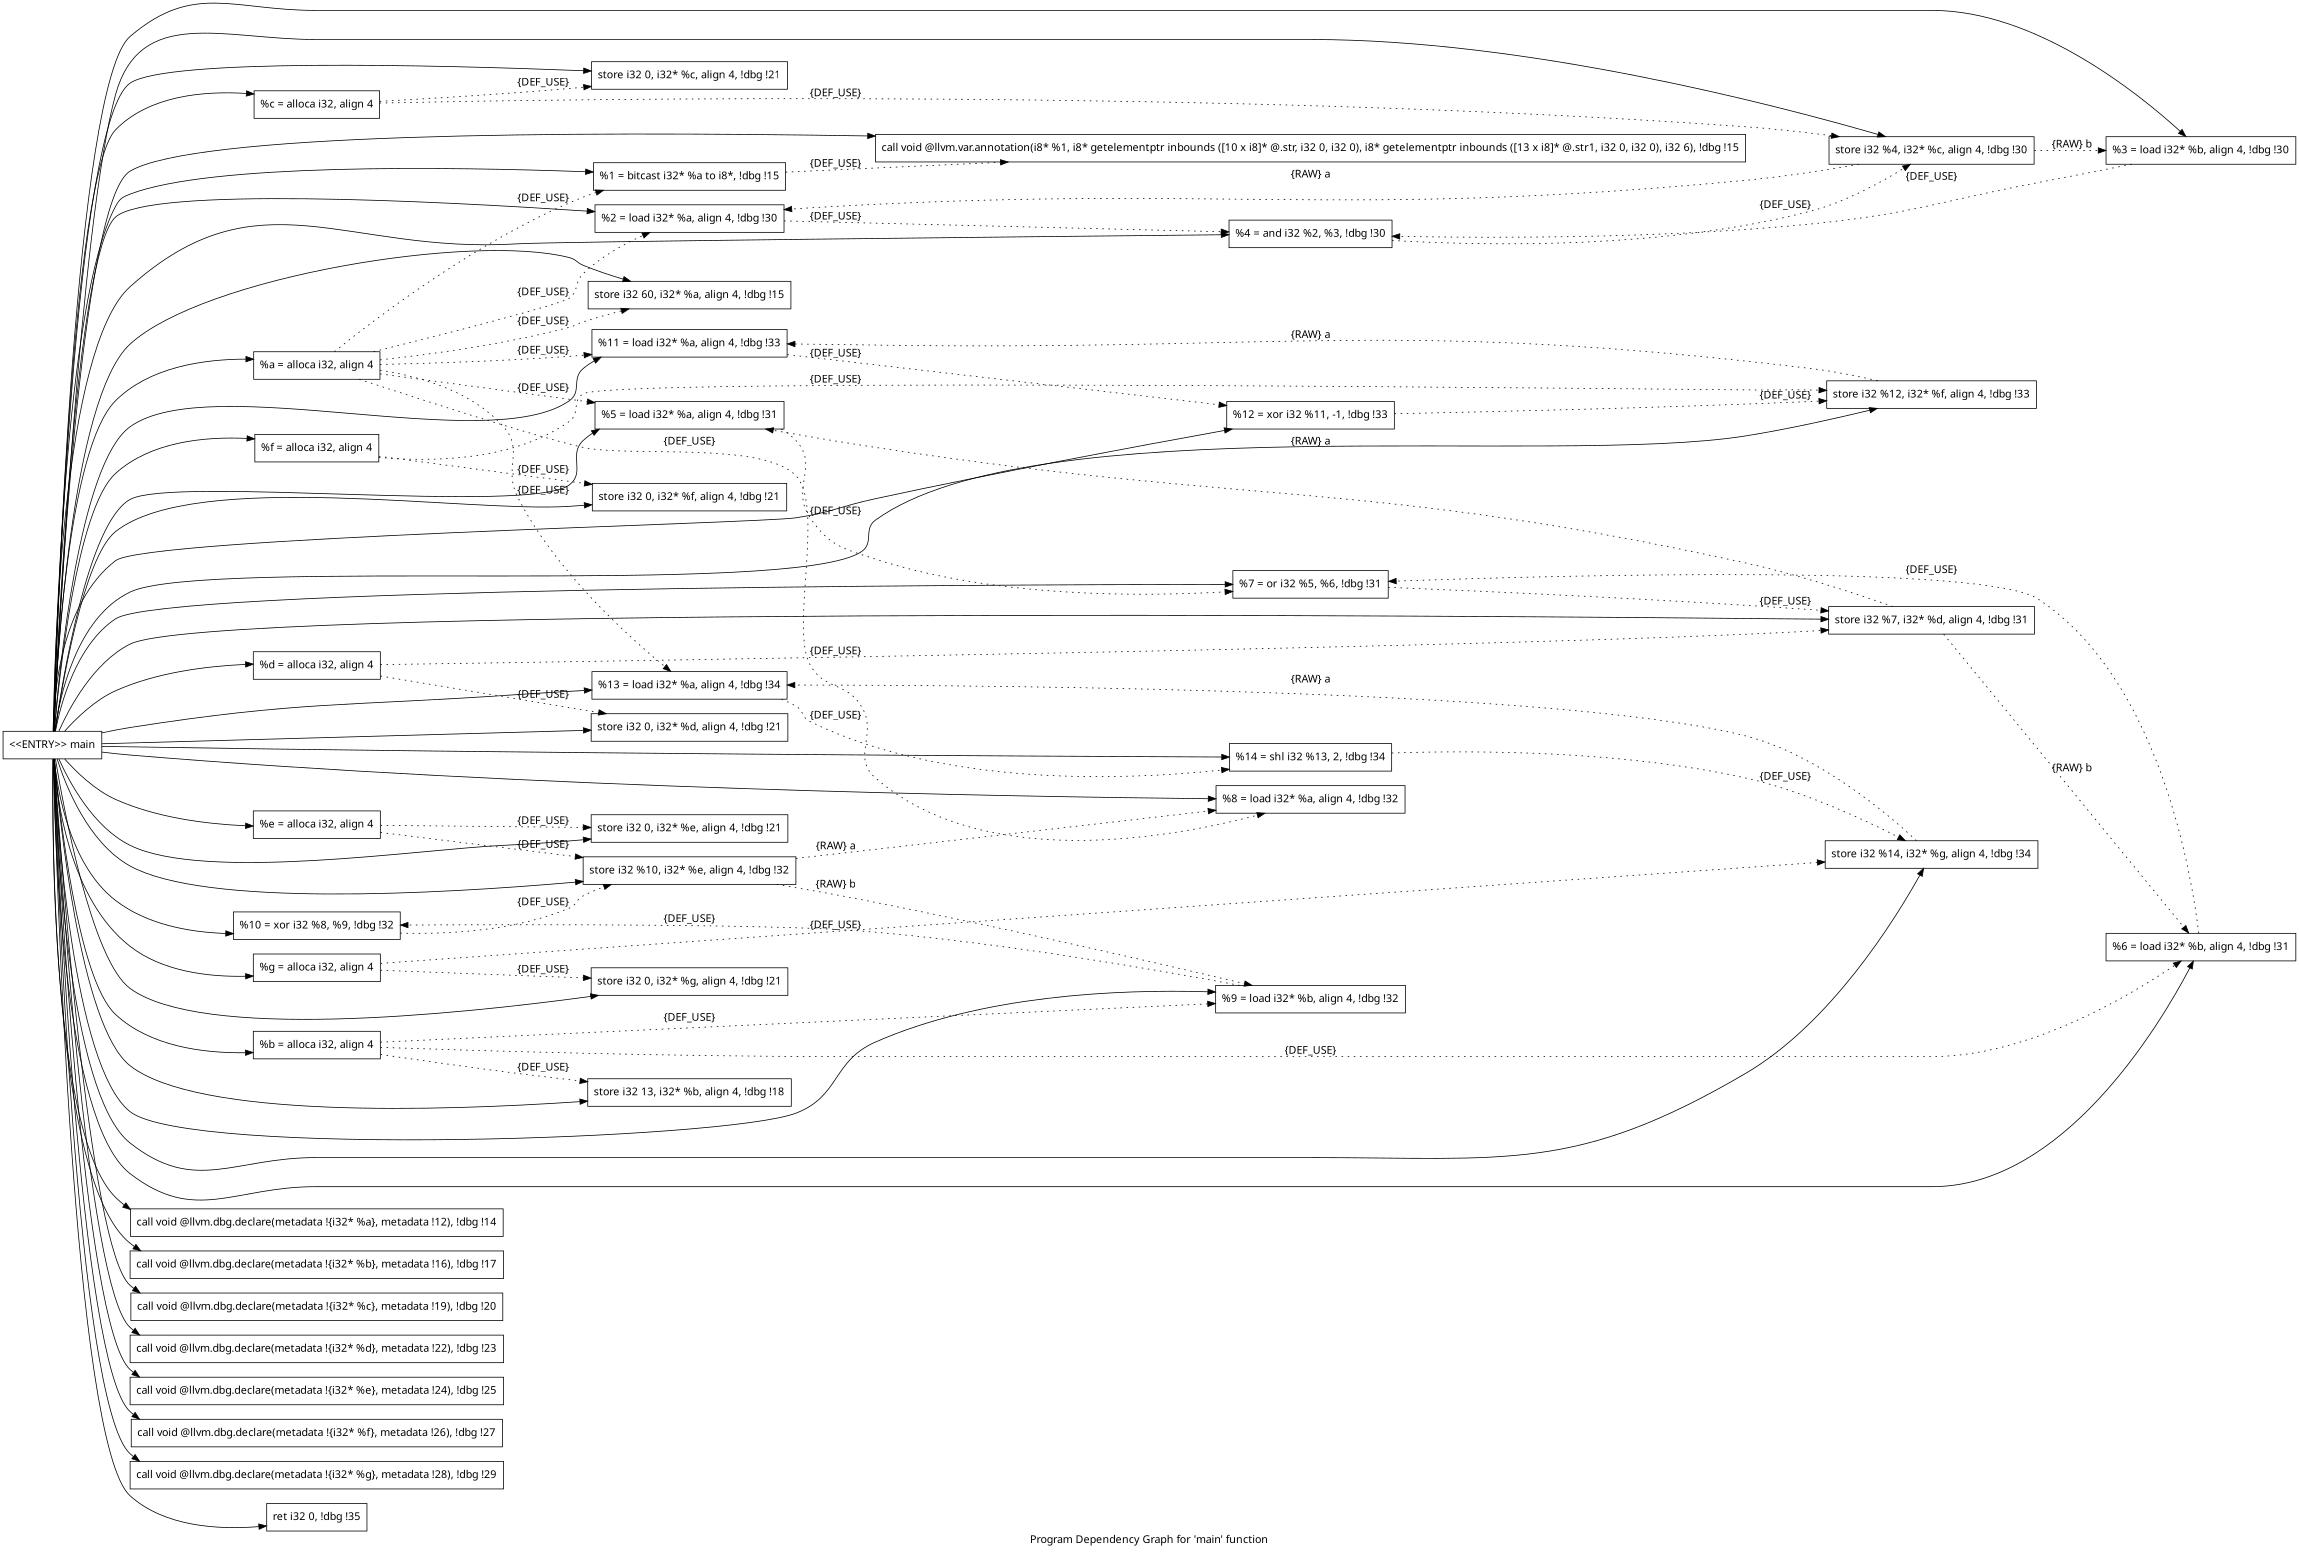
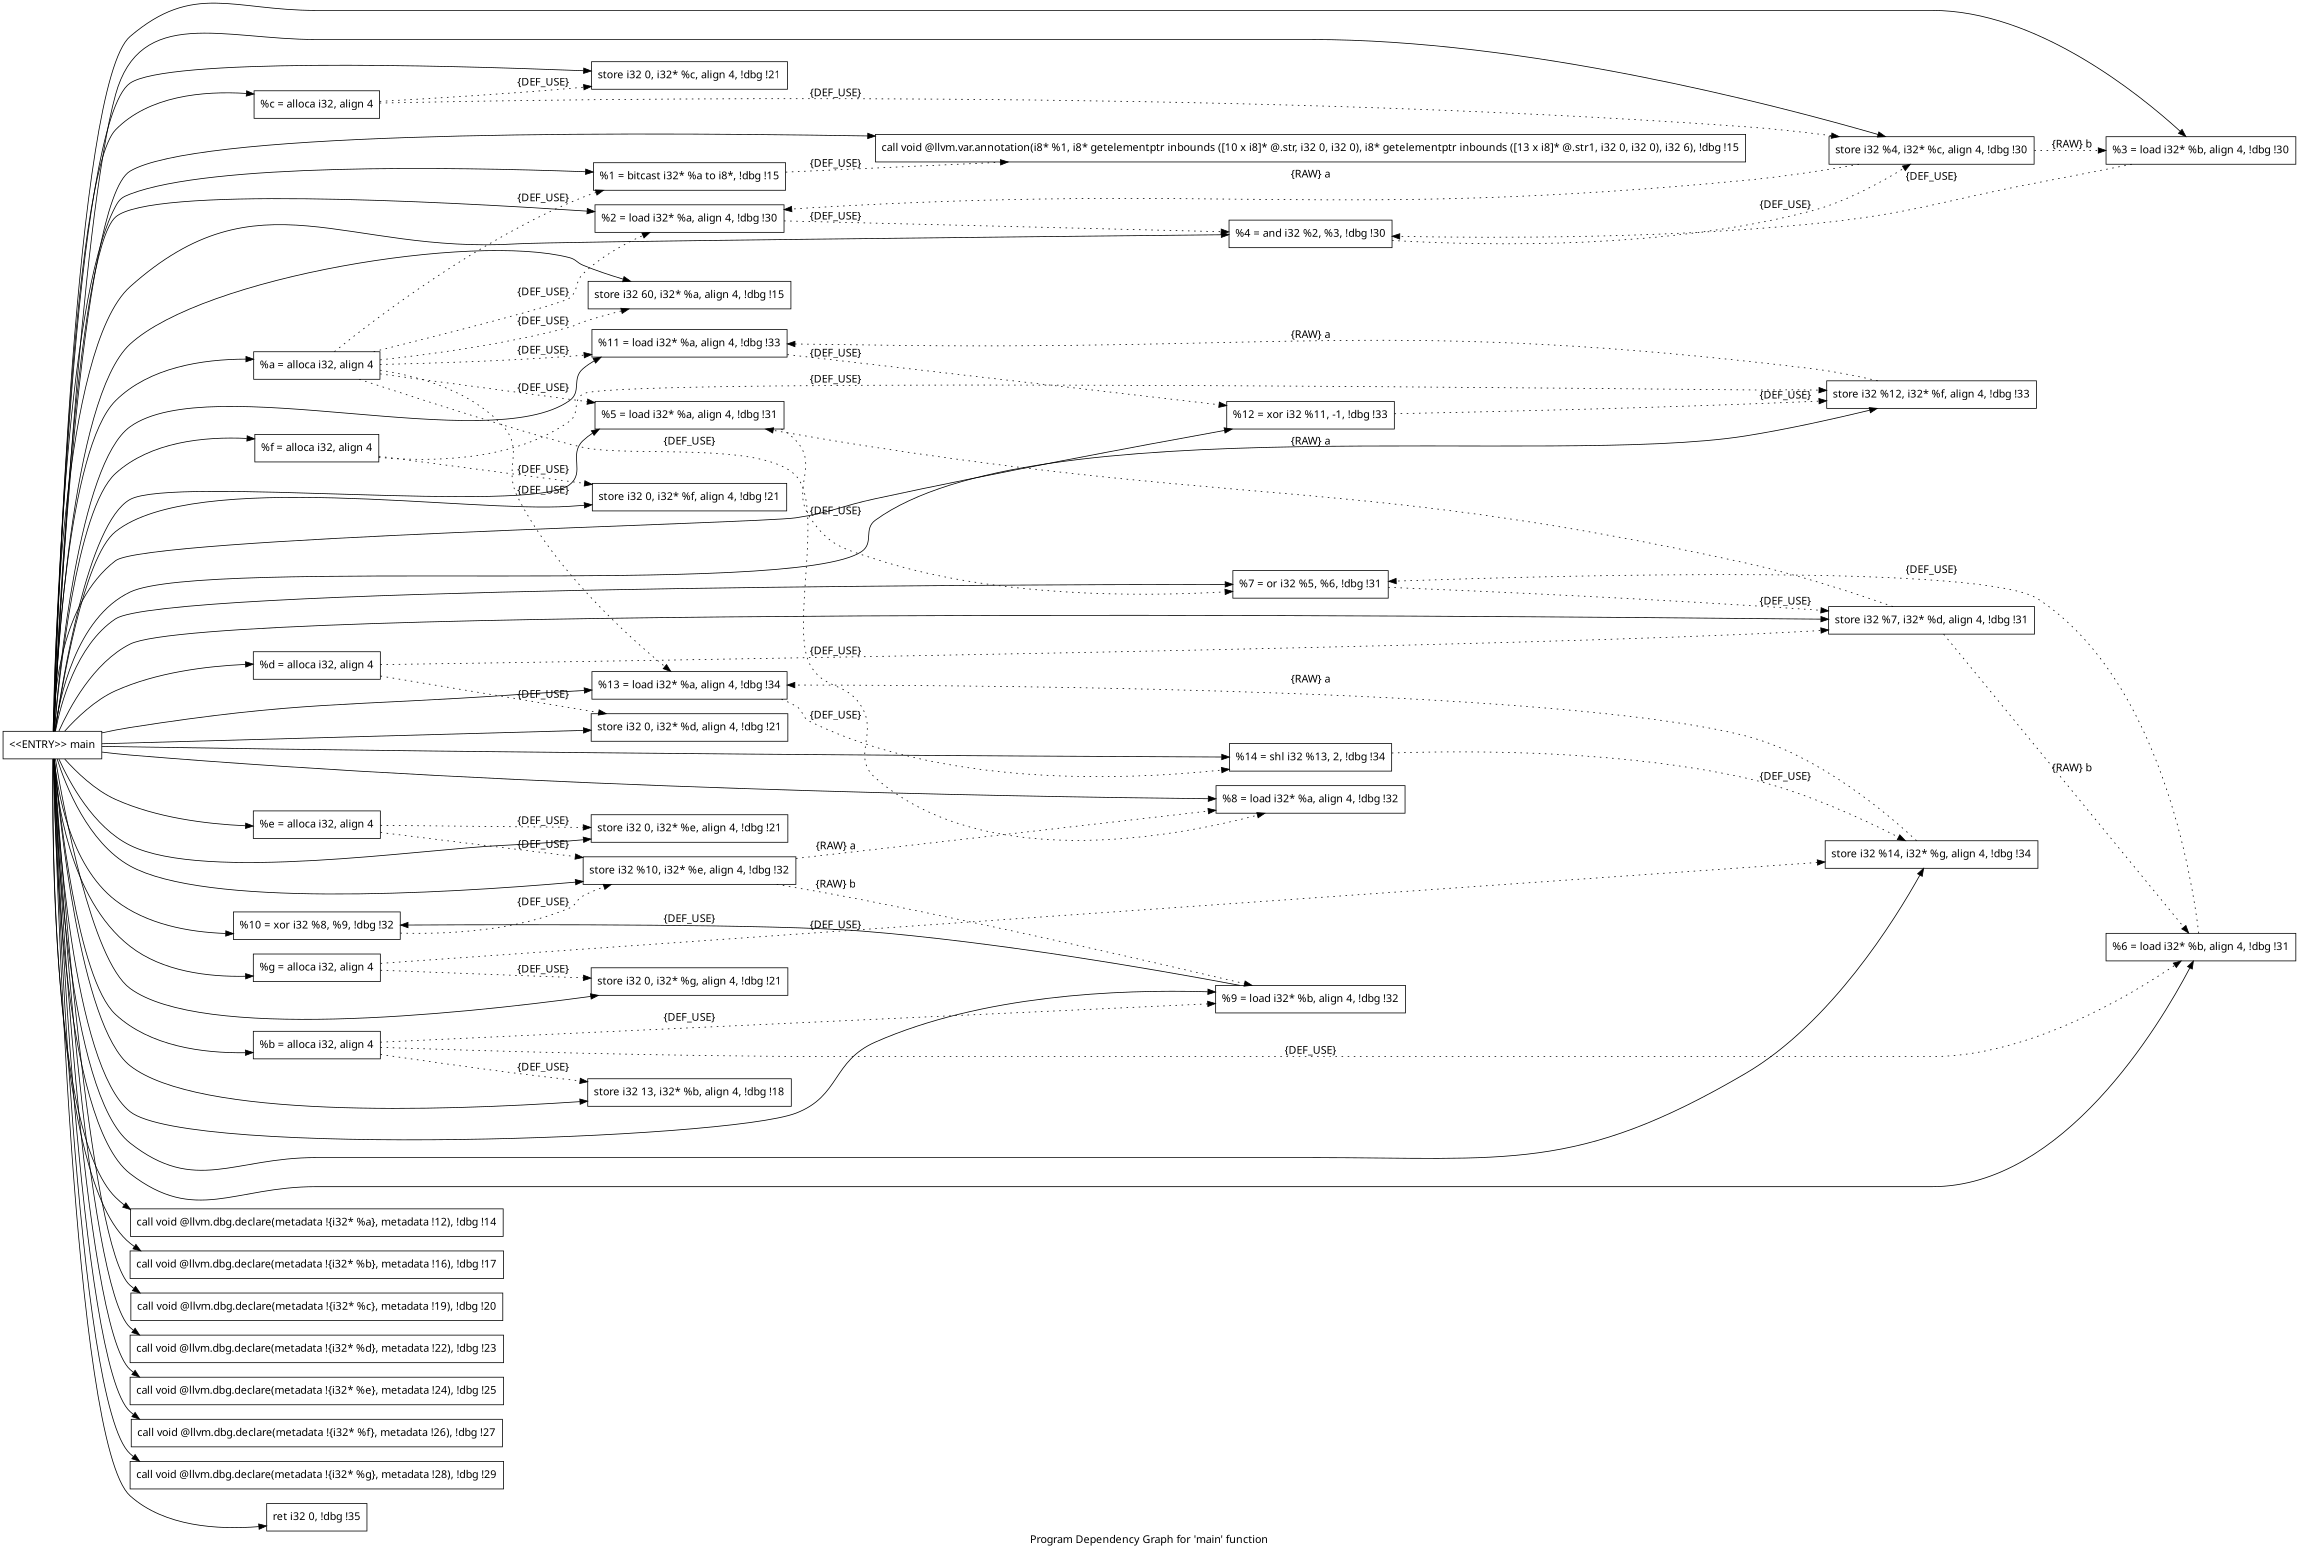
(805, 928) -> (805, 928)
